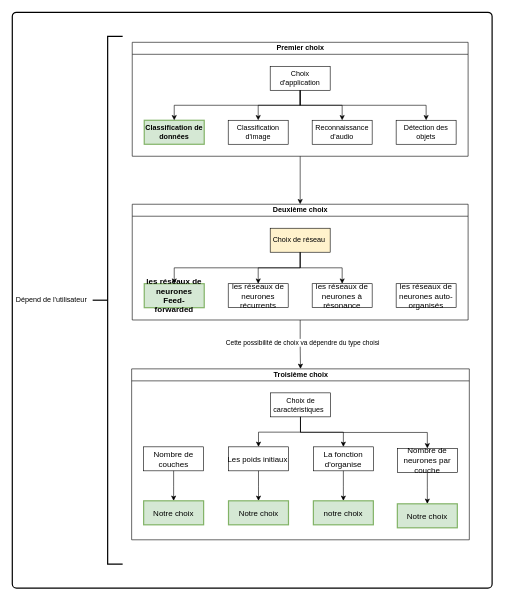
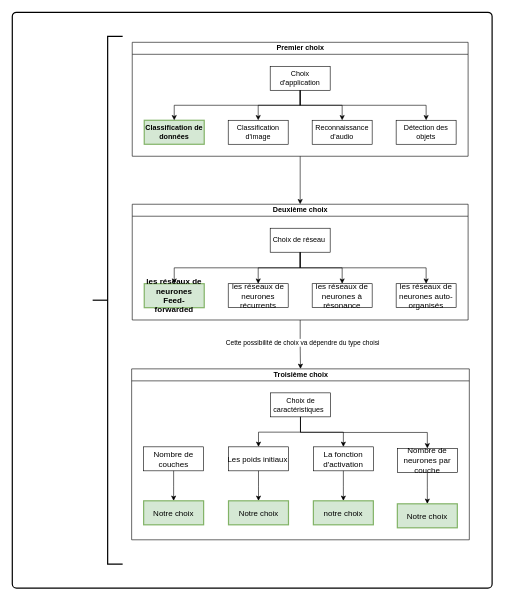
(300, 240) -> (300, 240)
none -> (426, 278)
(51, 300) -> none
(344, 459) -> (344, 459)
